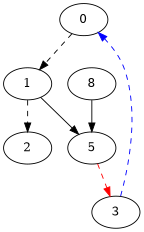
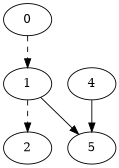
(92, 84) -> (92, 84)
(116, 212) -> none
